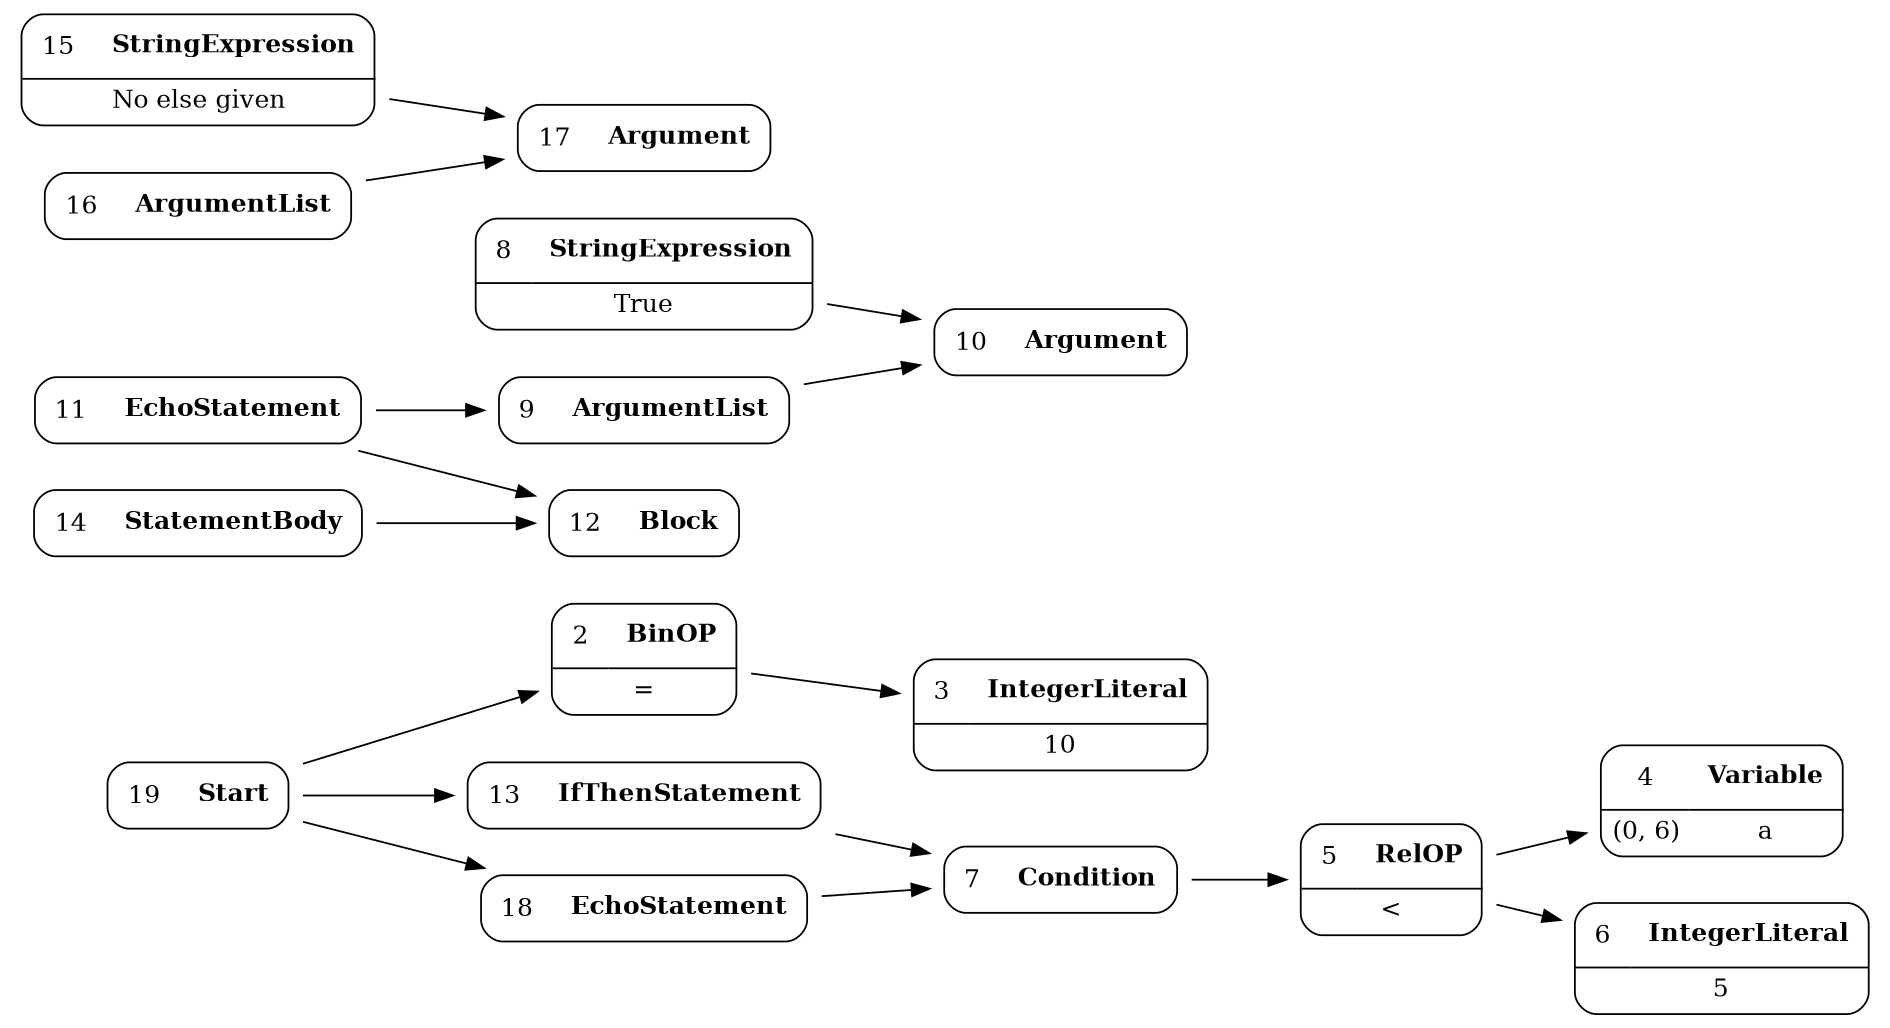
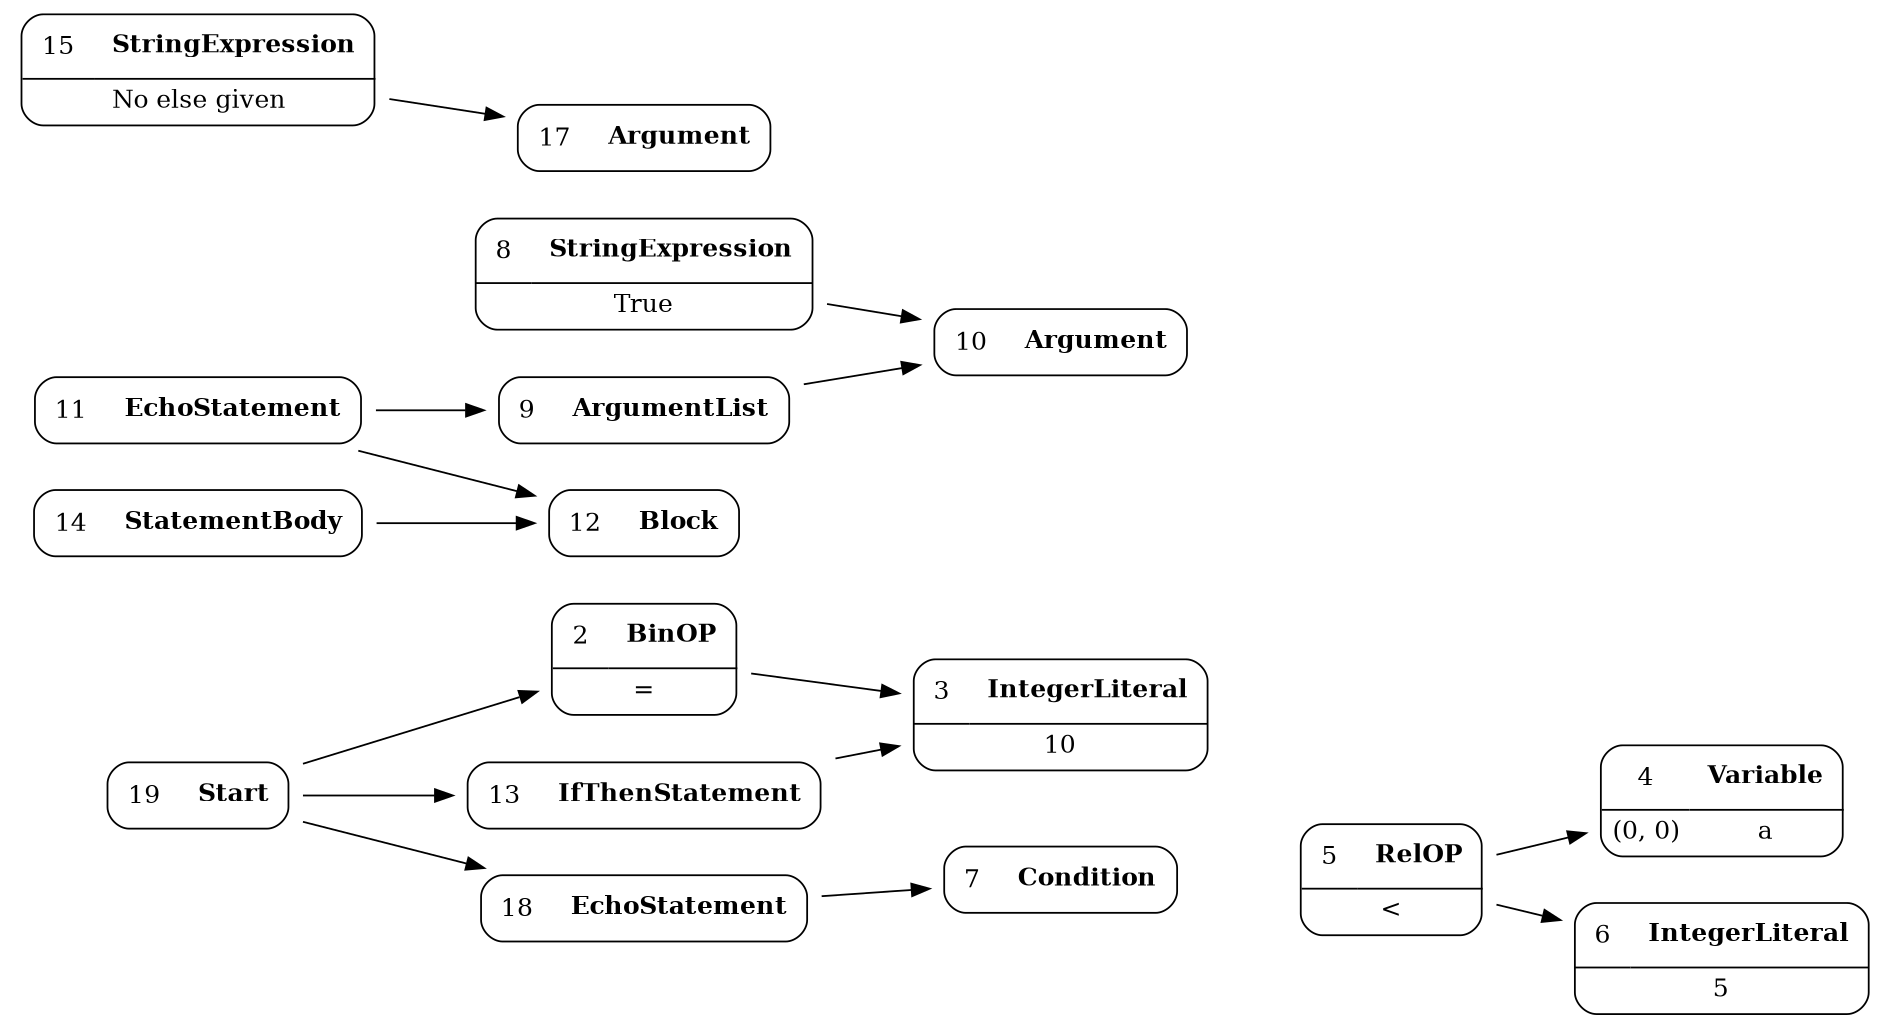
(198, 206) -> none
(1647, 831) -> (1647, 831)
(874, 842) -> (858, 754)
(1230, 880) -> none
